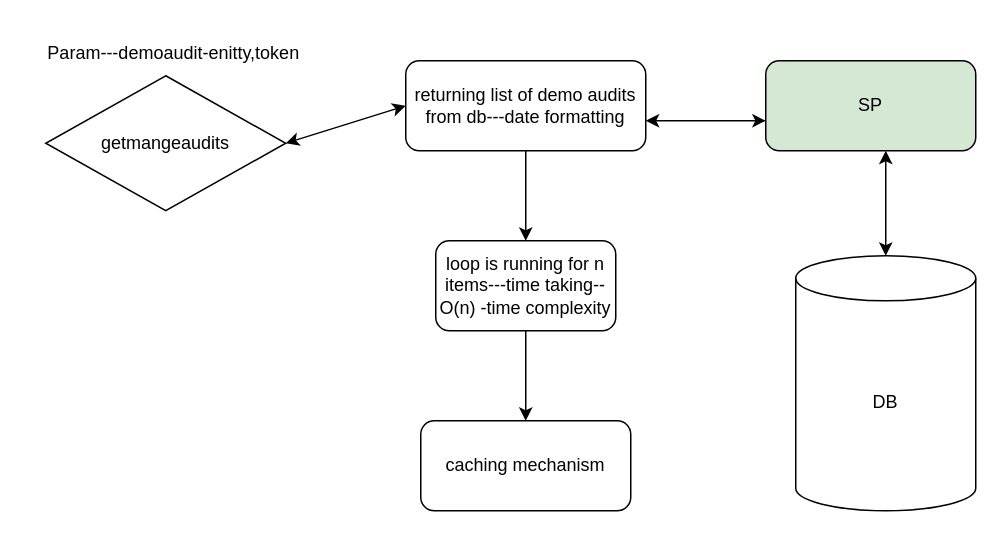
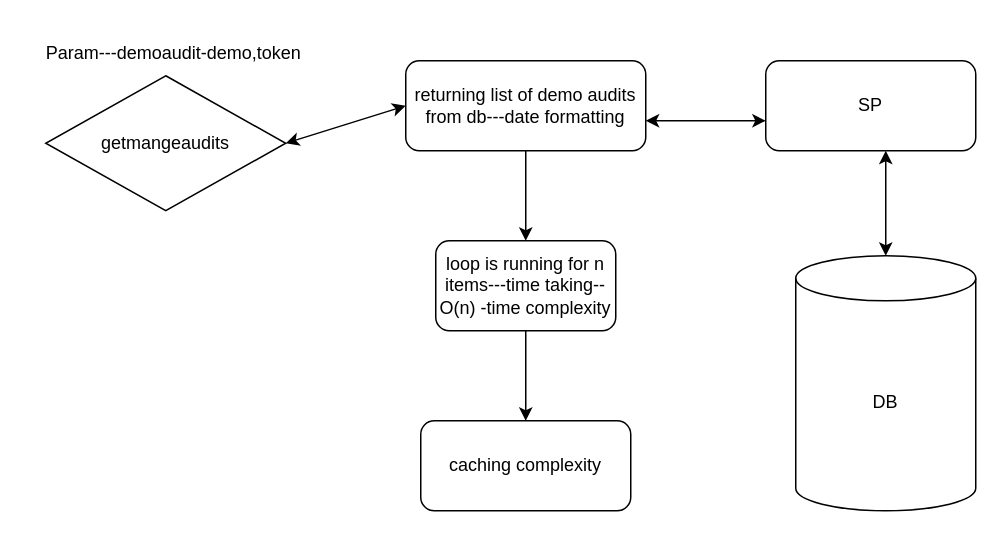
(174, 53) -> (174, 53)
(871, 106) -> (871, 106)
(526, 466) -> (526, 466)
